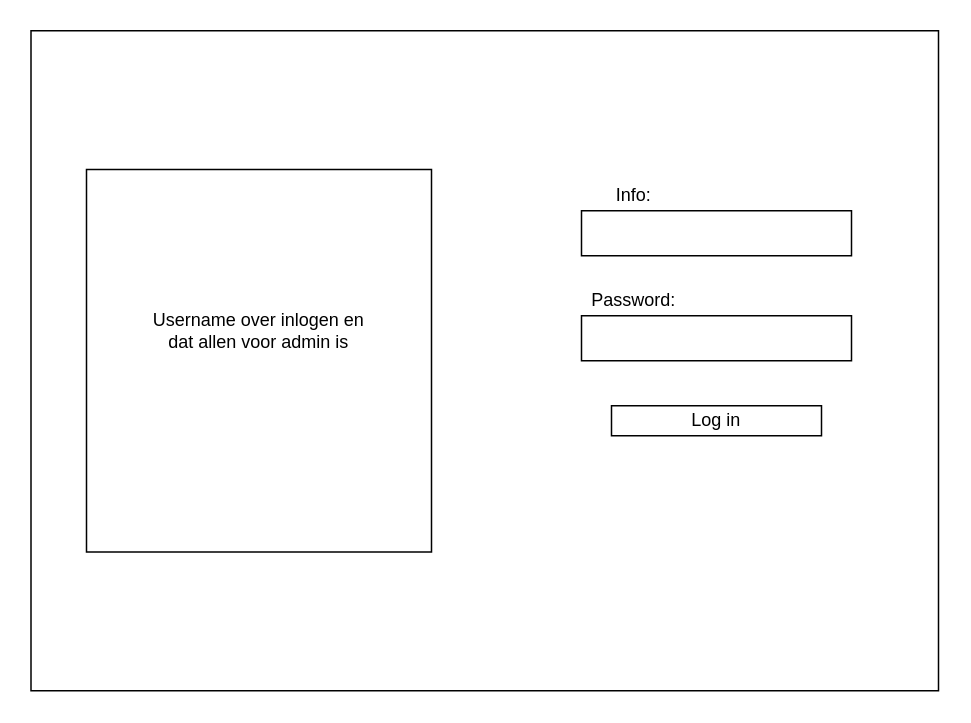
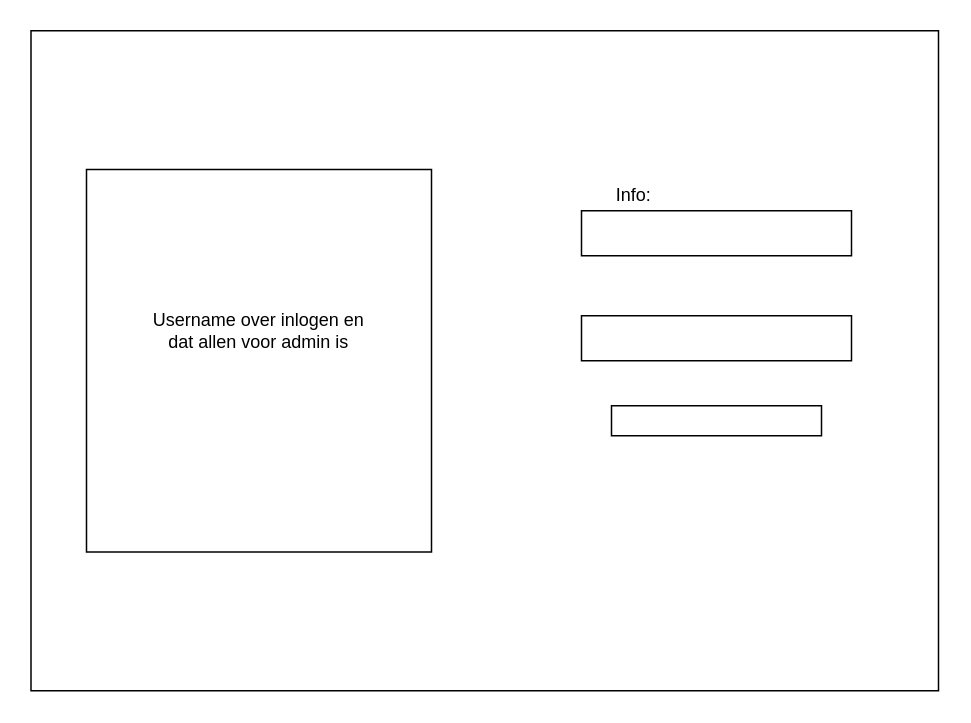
(634, 301) -> none
(716, 421) -> none
